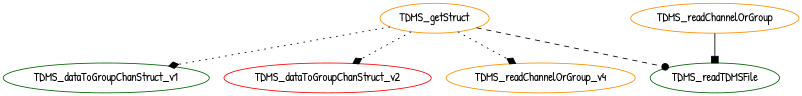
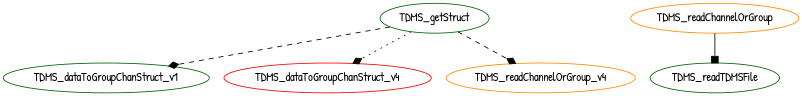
(435, 18) -> (435, 18)
(482, 45) -> (482, 45)
(284, 46) -> (284, 46)
(569, 47) -> none
(328, 78) -> (328, 78)
